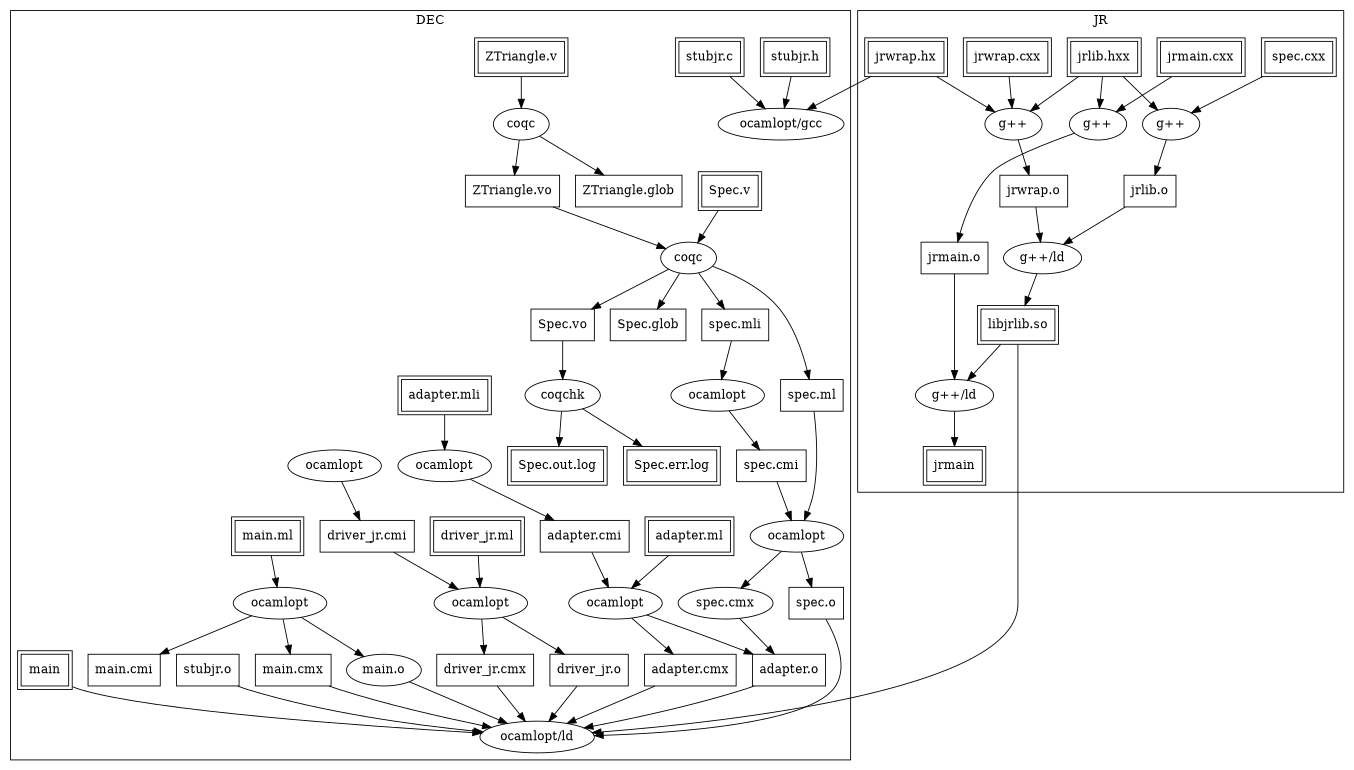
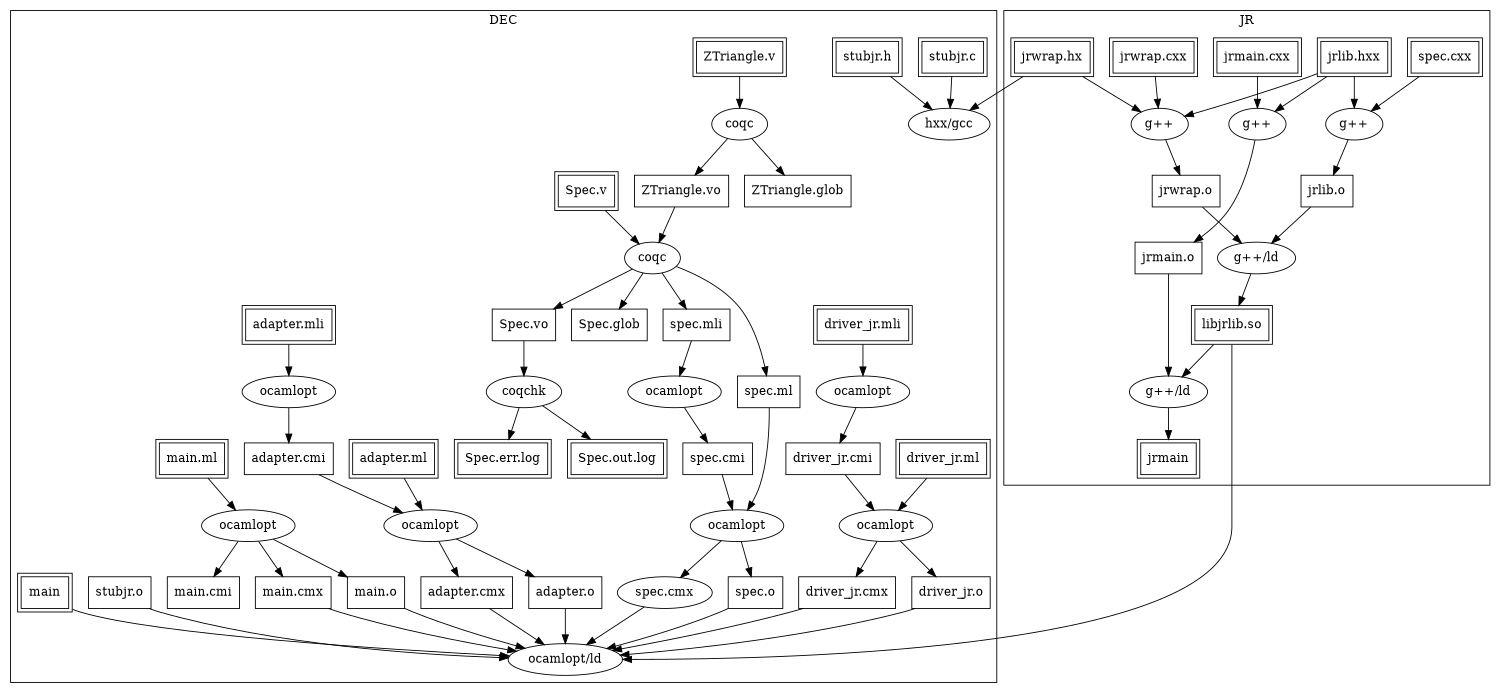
(781, 124) -> (949, 124)
none -> (863, 325)
(754, 633) -> (619, 623)
(384, 670) -> (376, 593)
